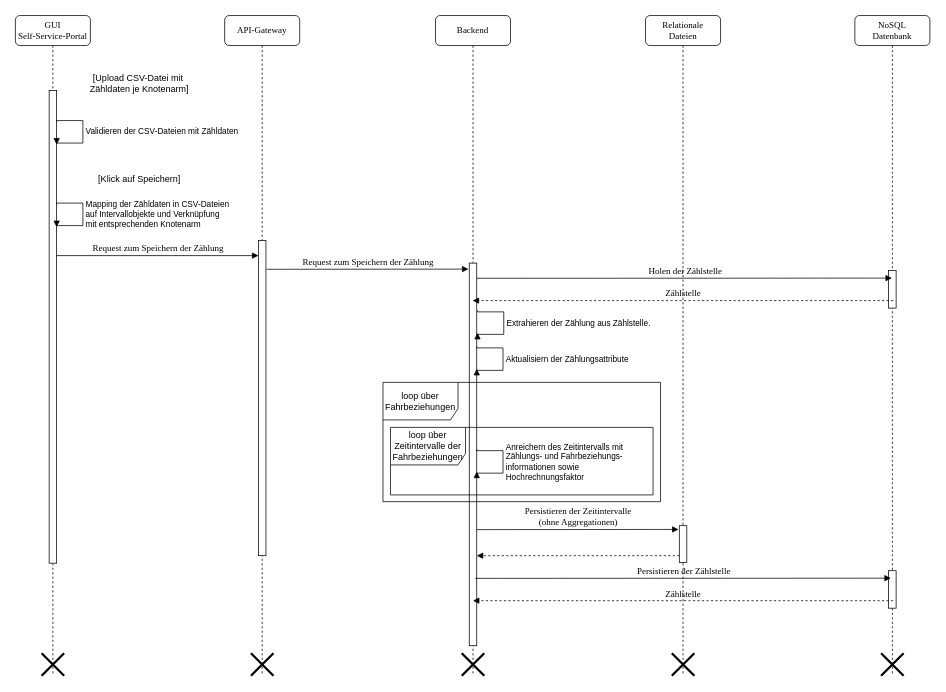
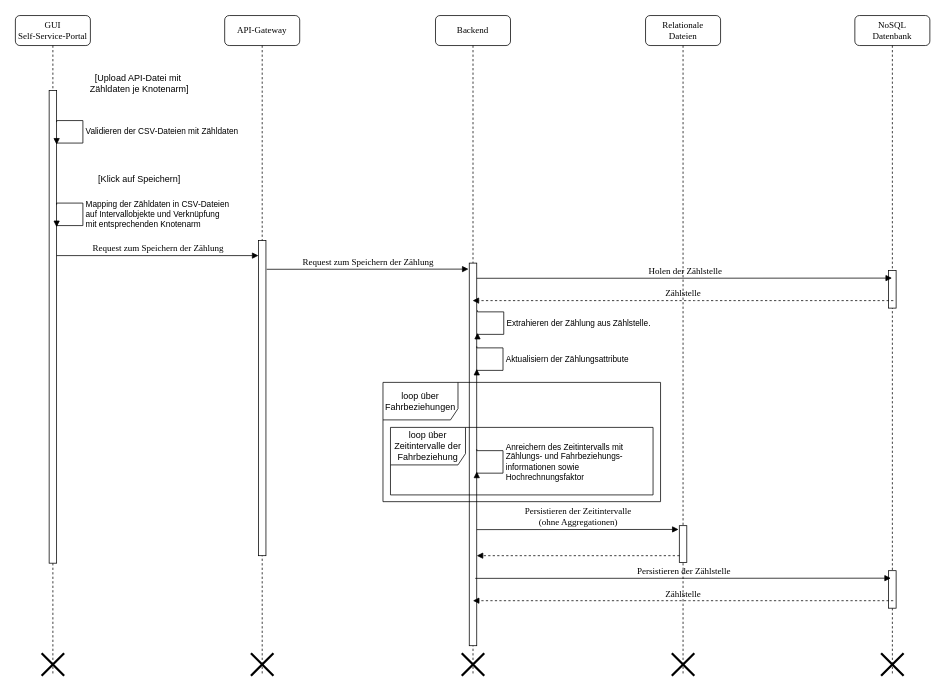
(140, 84) -> (140, 84)
(428, 446) -> (428, 446)
